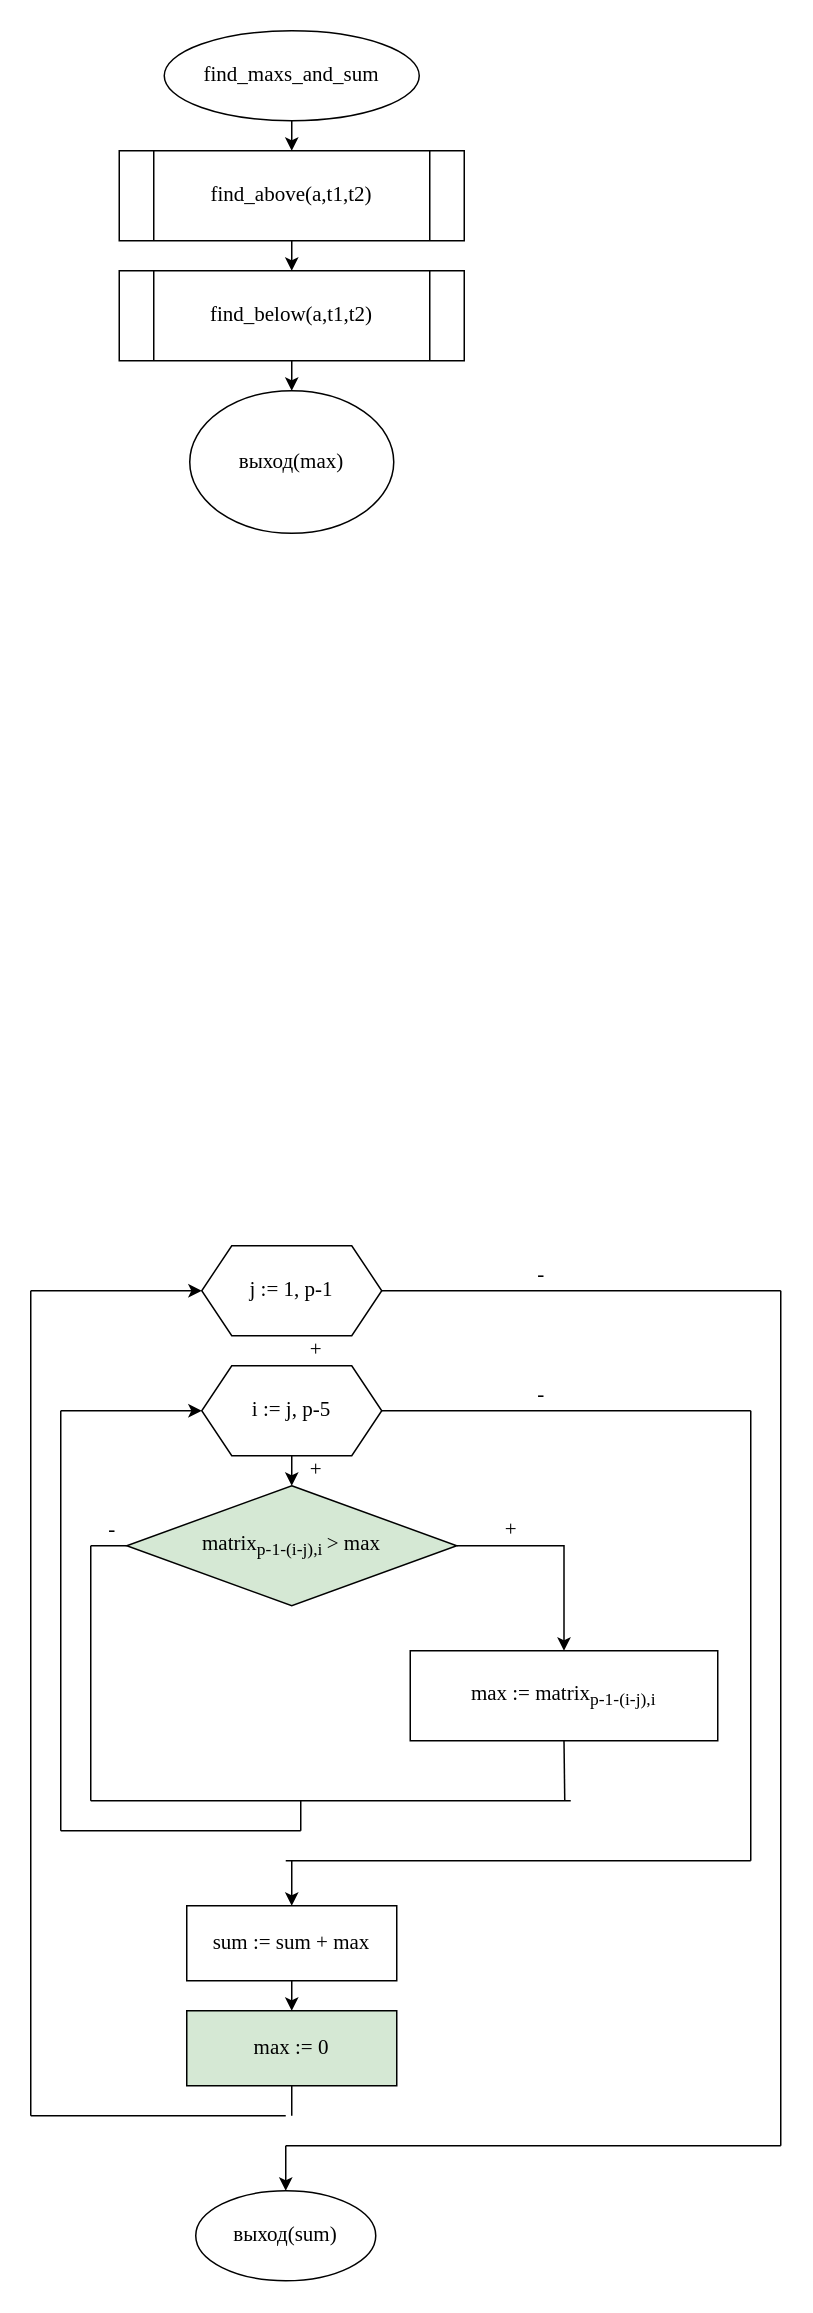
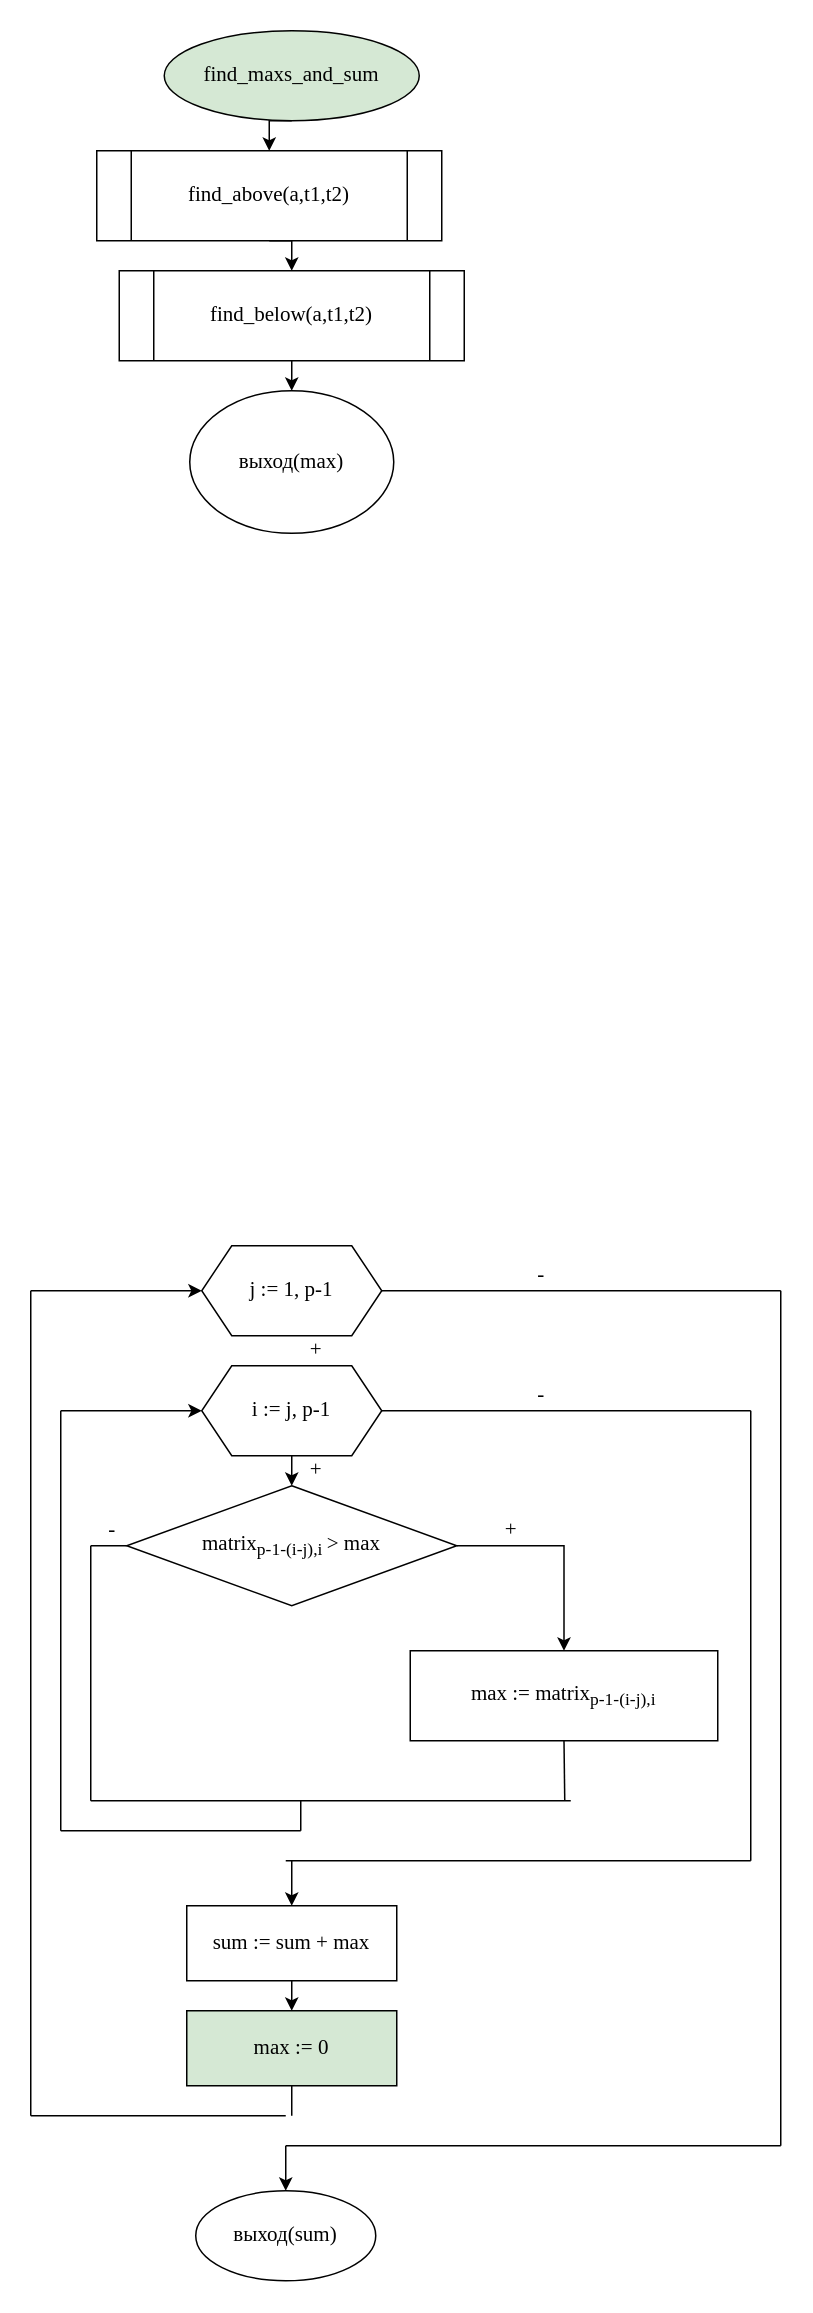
(292, 76) -> (292, 76)
(292, 196) -> (269, 196)
(292, 1411) -> (292, 1411)
(292, 1546) -> (292, 1546)
